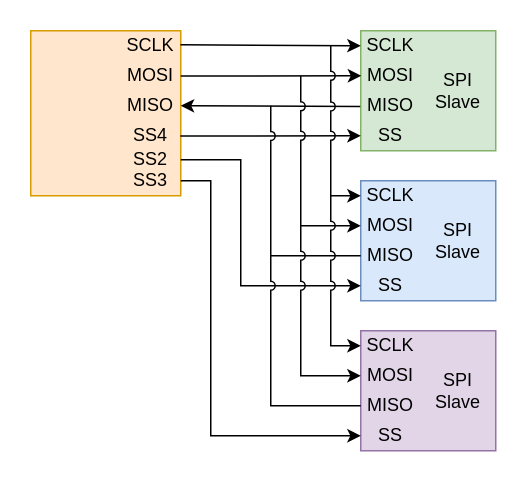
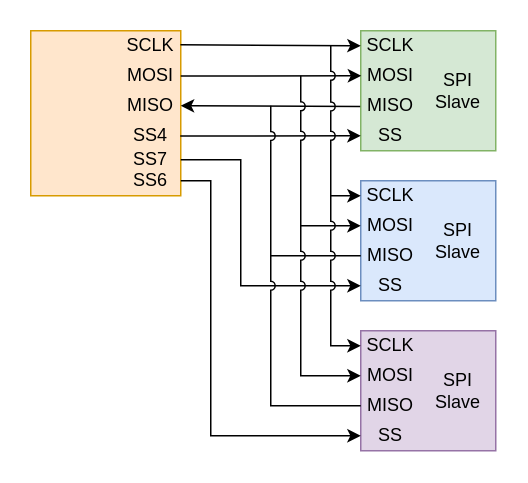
(151, 160) -> (151, 160)
(151, 181) -> (151, 181)
